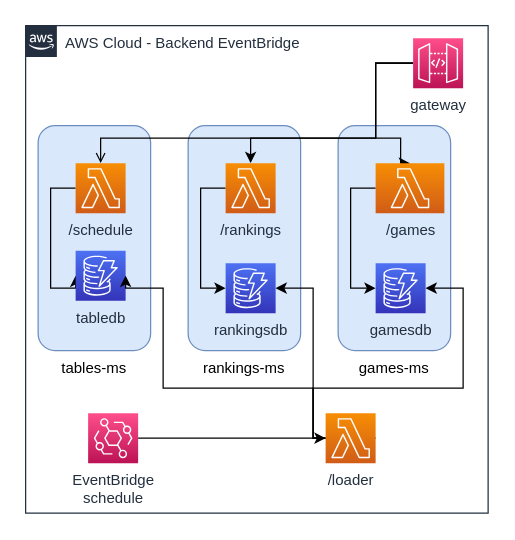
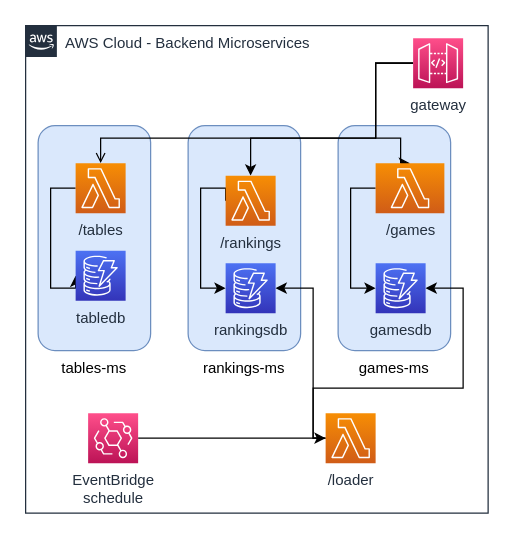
(184, 43) -> (191, 43)
(251, 188) -> (251, 201)
(101, 231) -> (101, 231)
(166, 388) -> none
